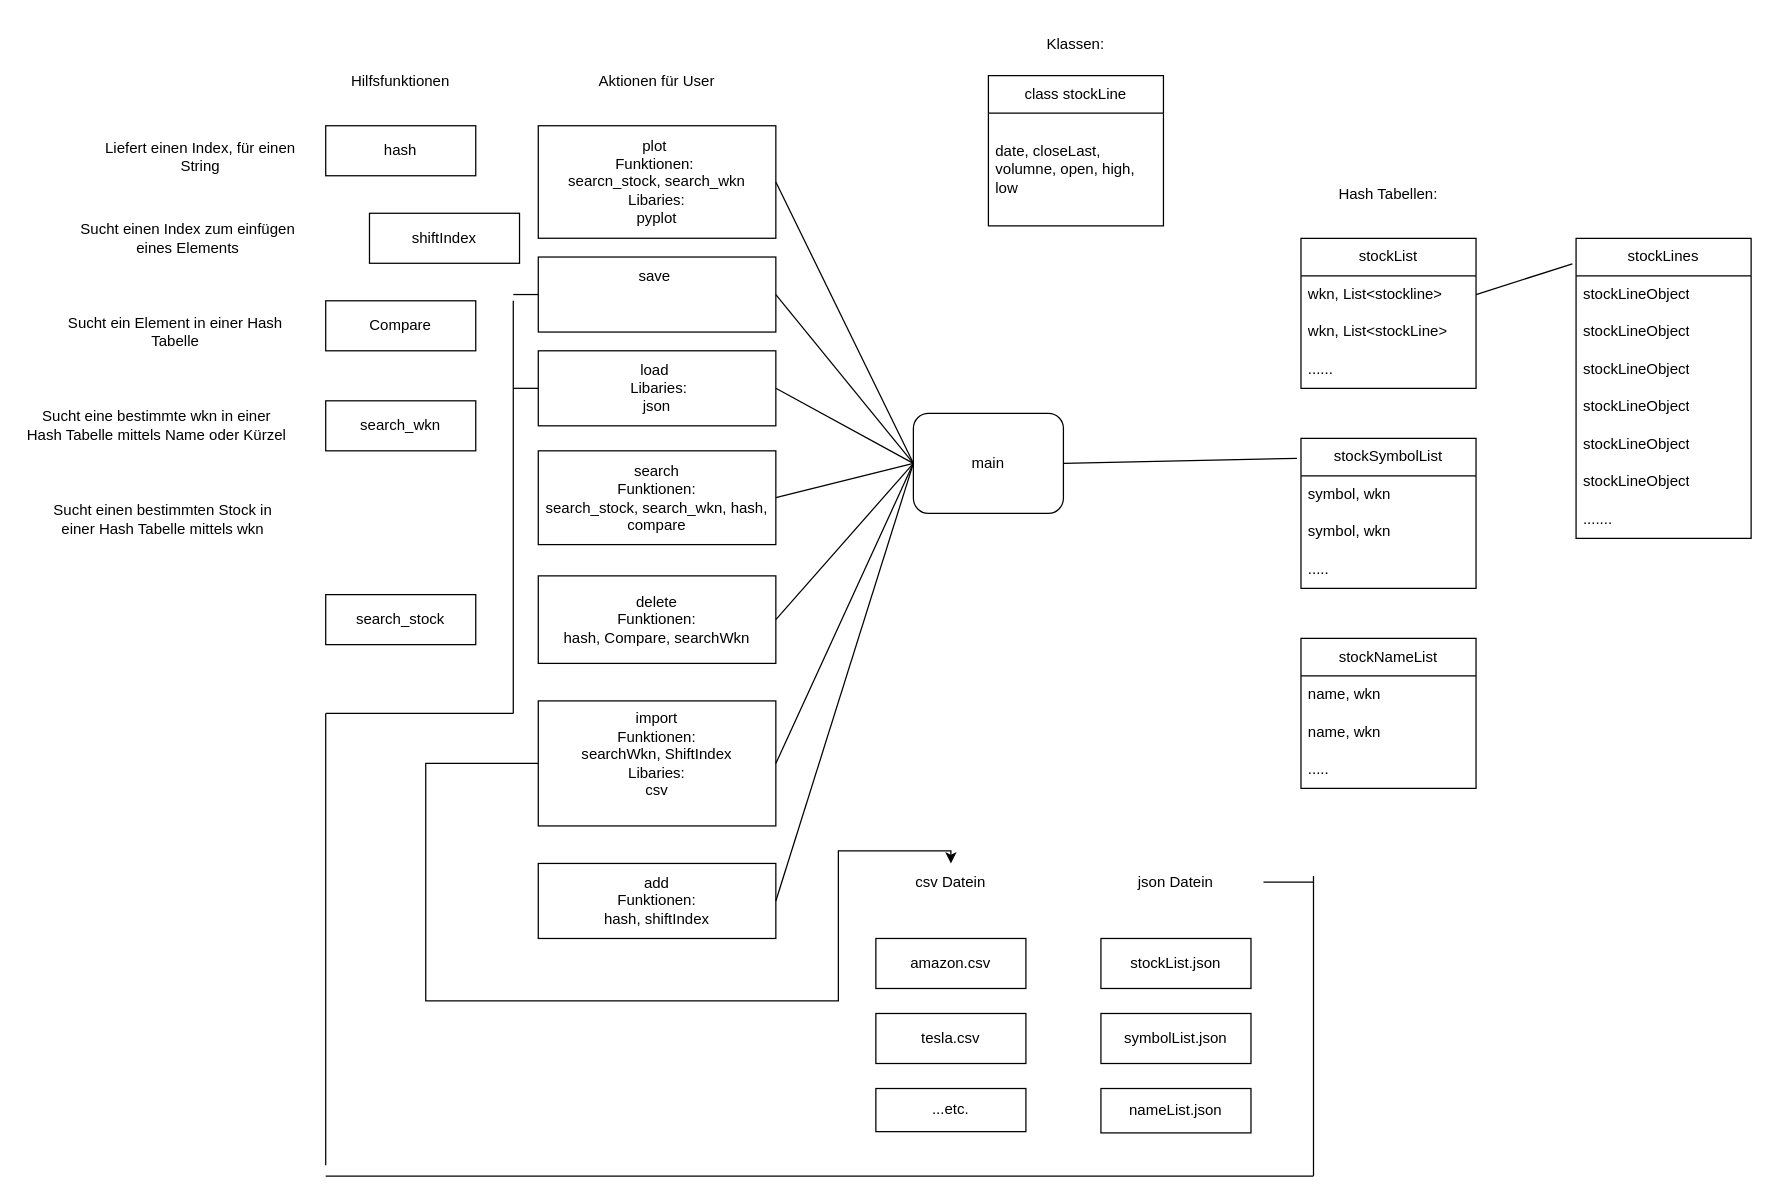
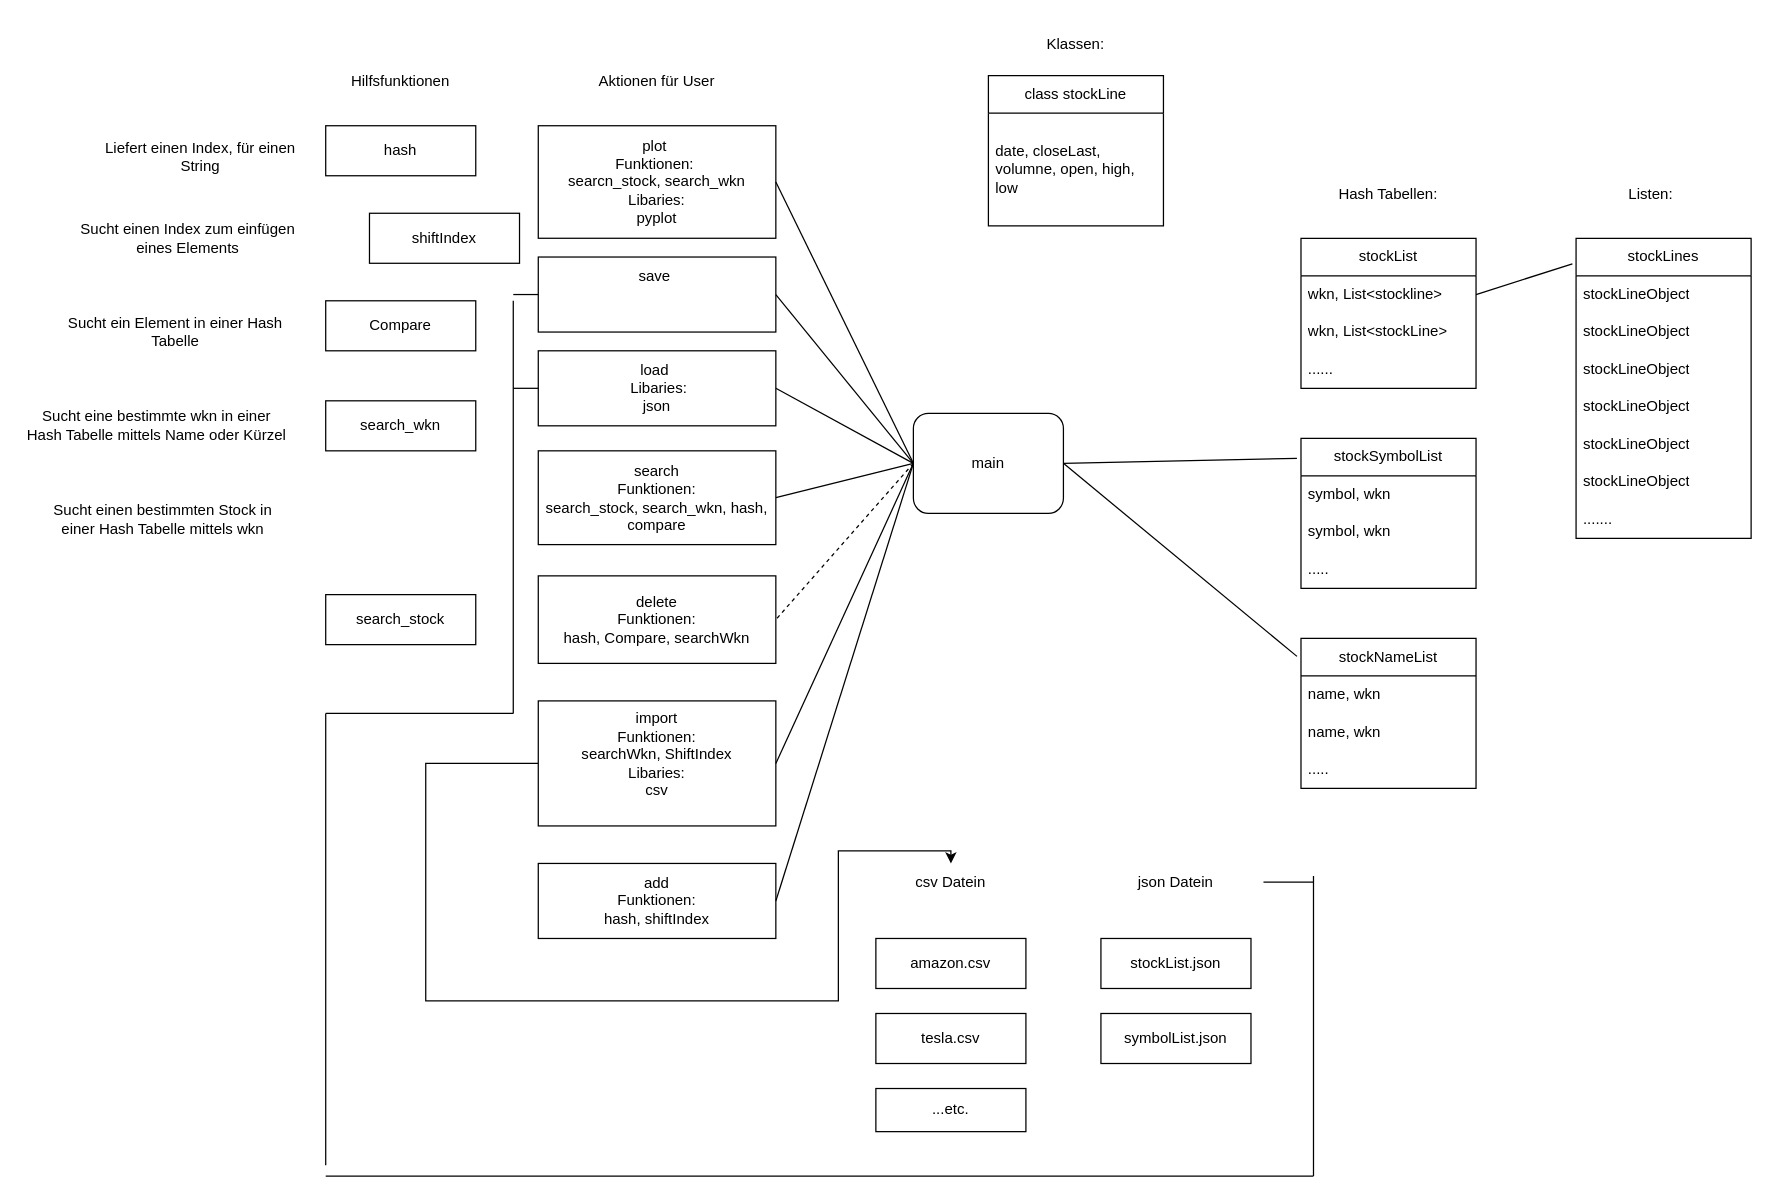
none -> (1651, 194)
(844, 542) -> (844, 542)
none -> (1181, 560)
(1176, 1110) -> none
